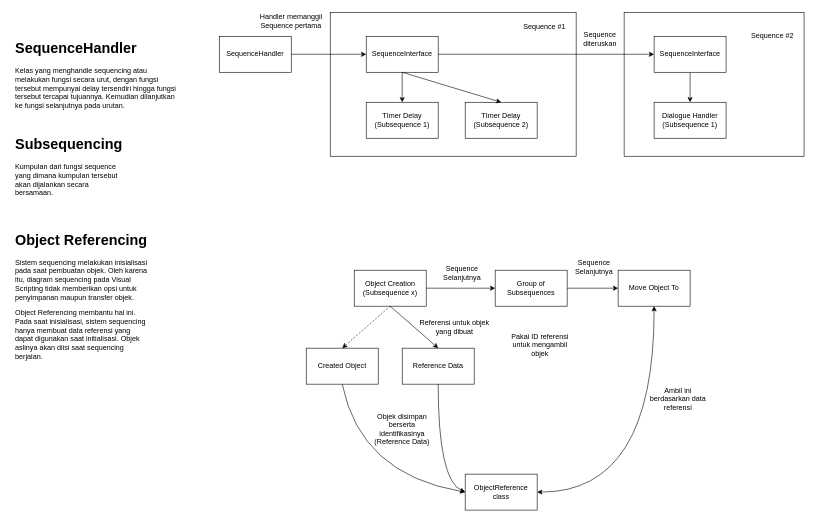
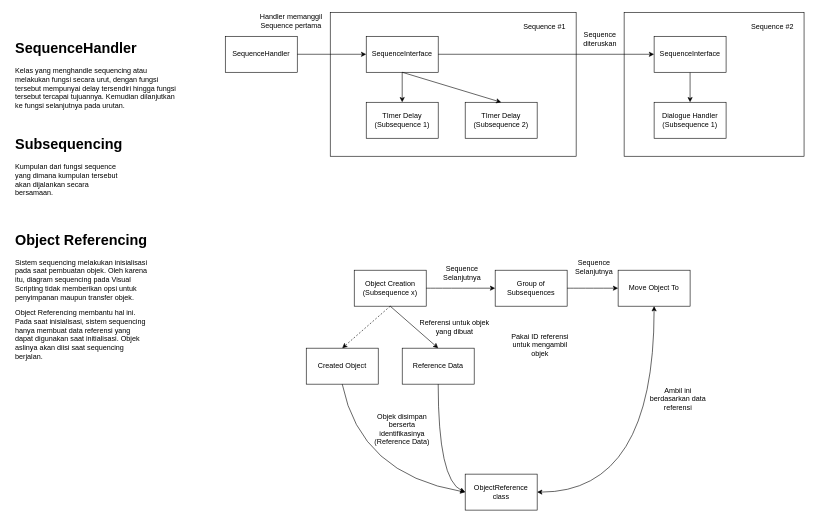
(773, 36) -> (773, 27)
(255, 54) -> (261, 54)
